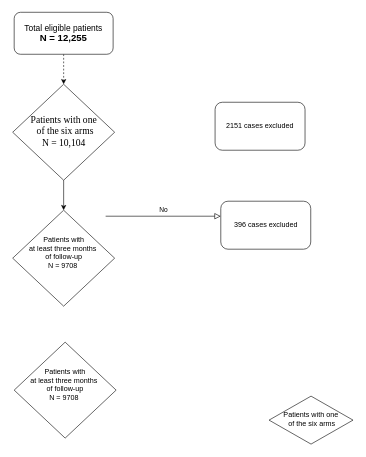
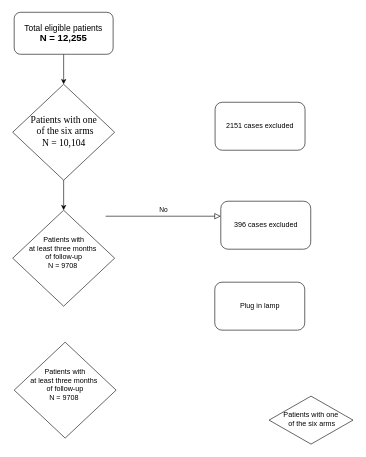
(64, 67) -> (64, 67)
none -> (260, 306)
